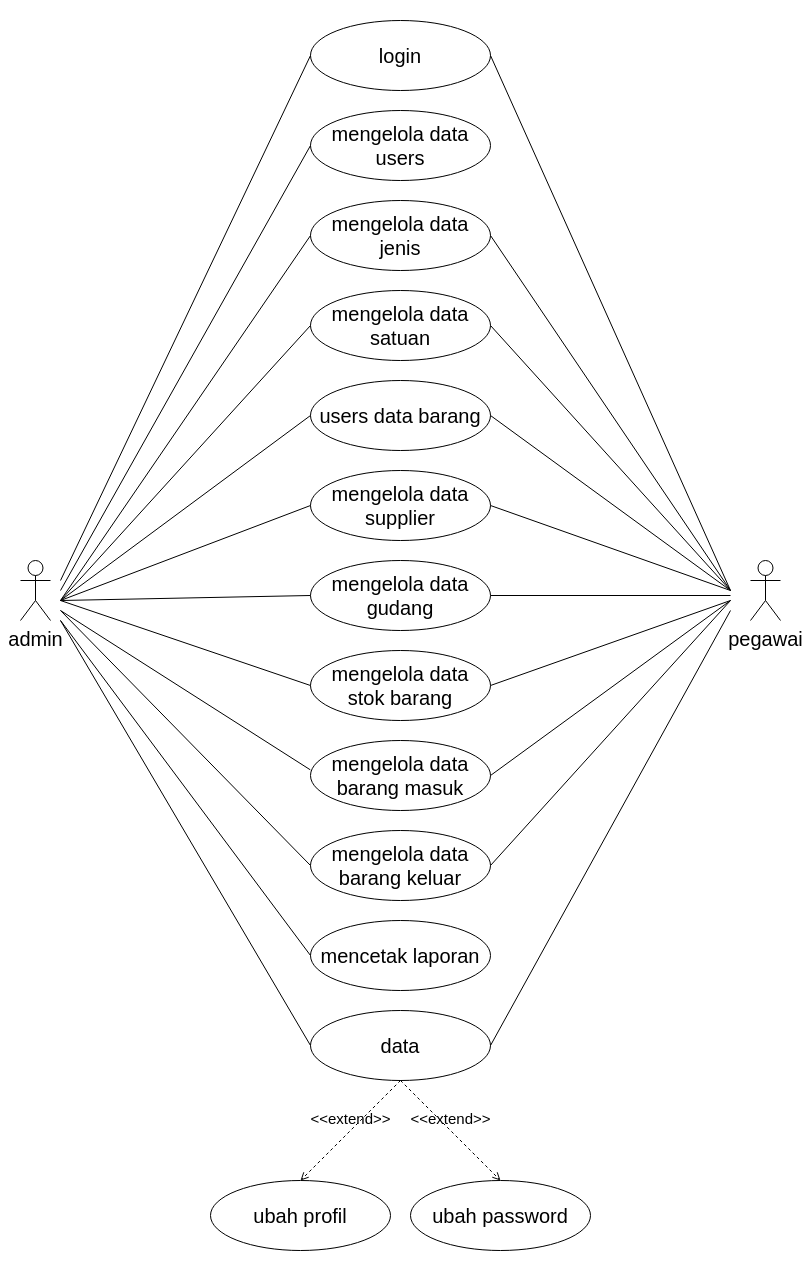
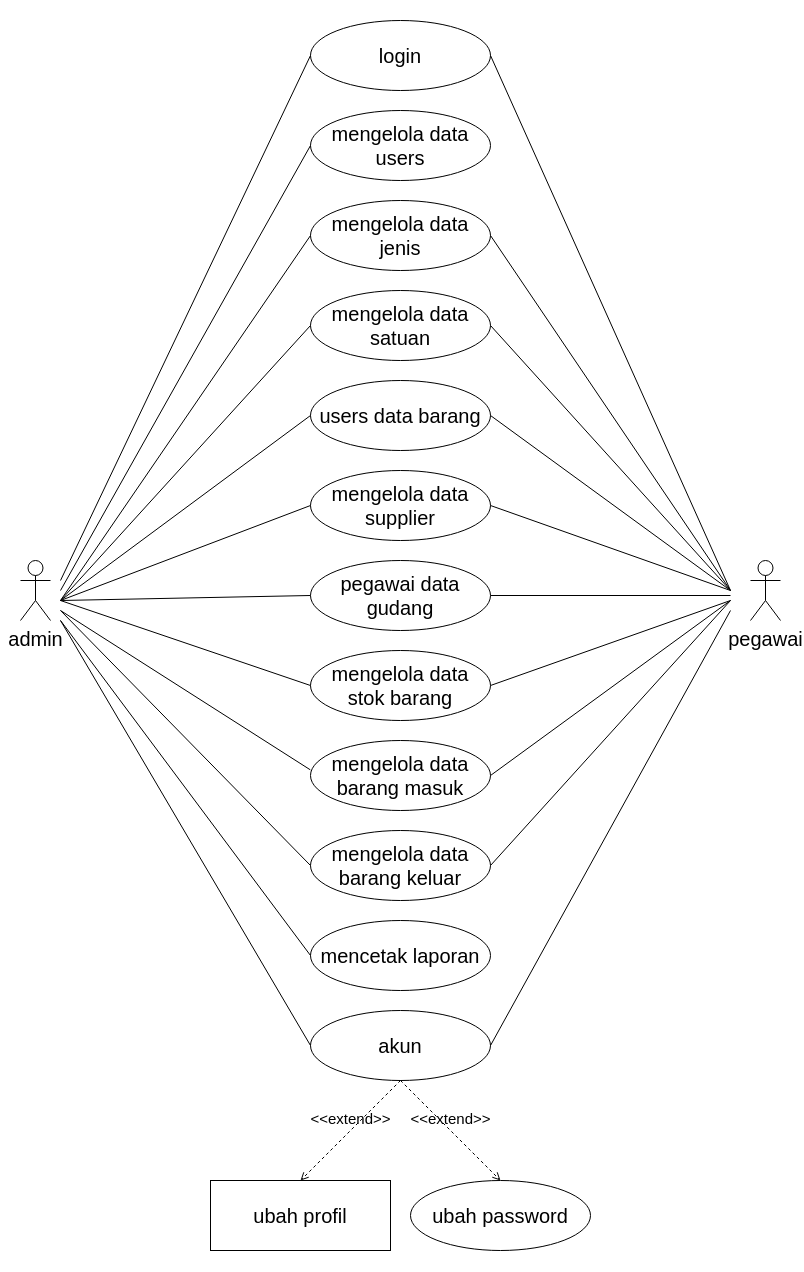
(401, 596) -> (401, 596)
(401, 1046) -> (401, 1046)
(301, 1216) -> (301, 1216)
